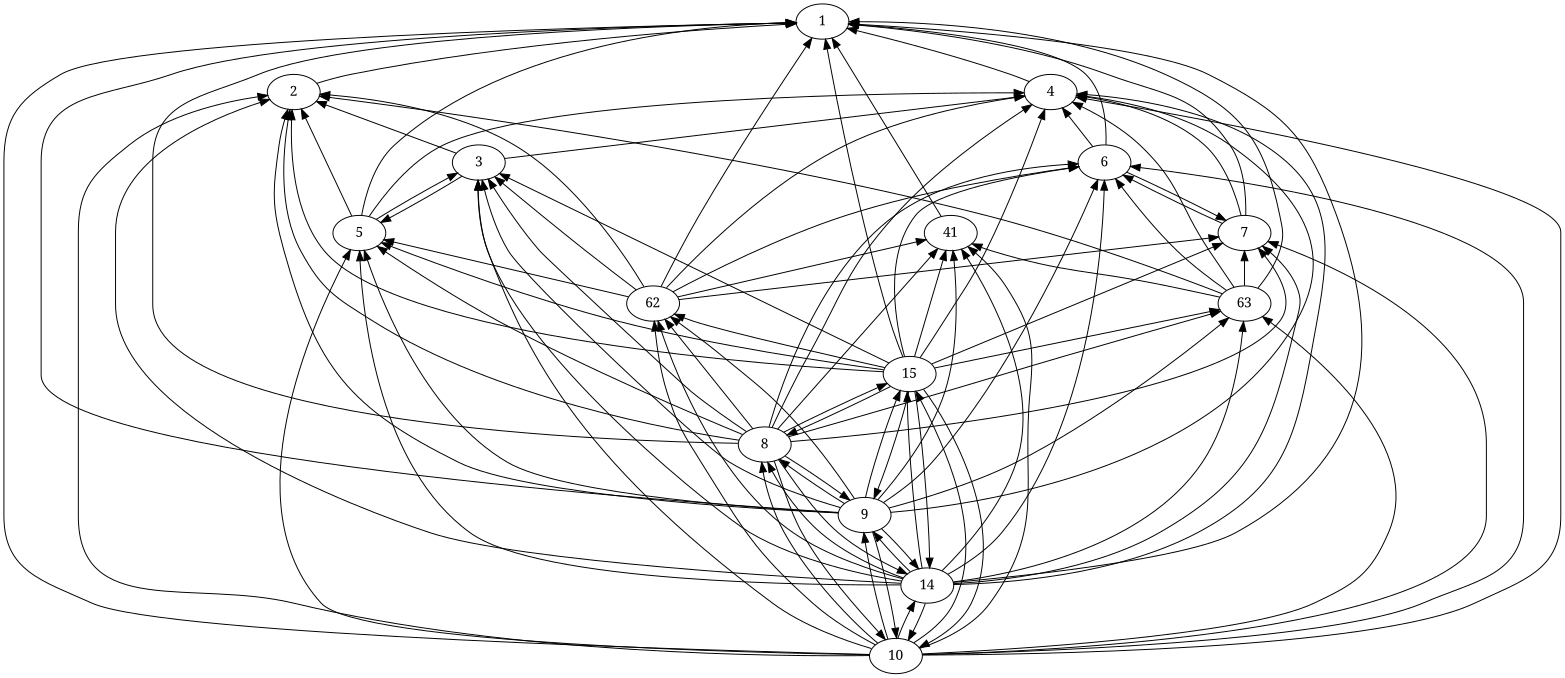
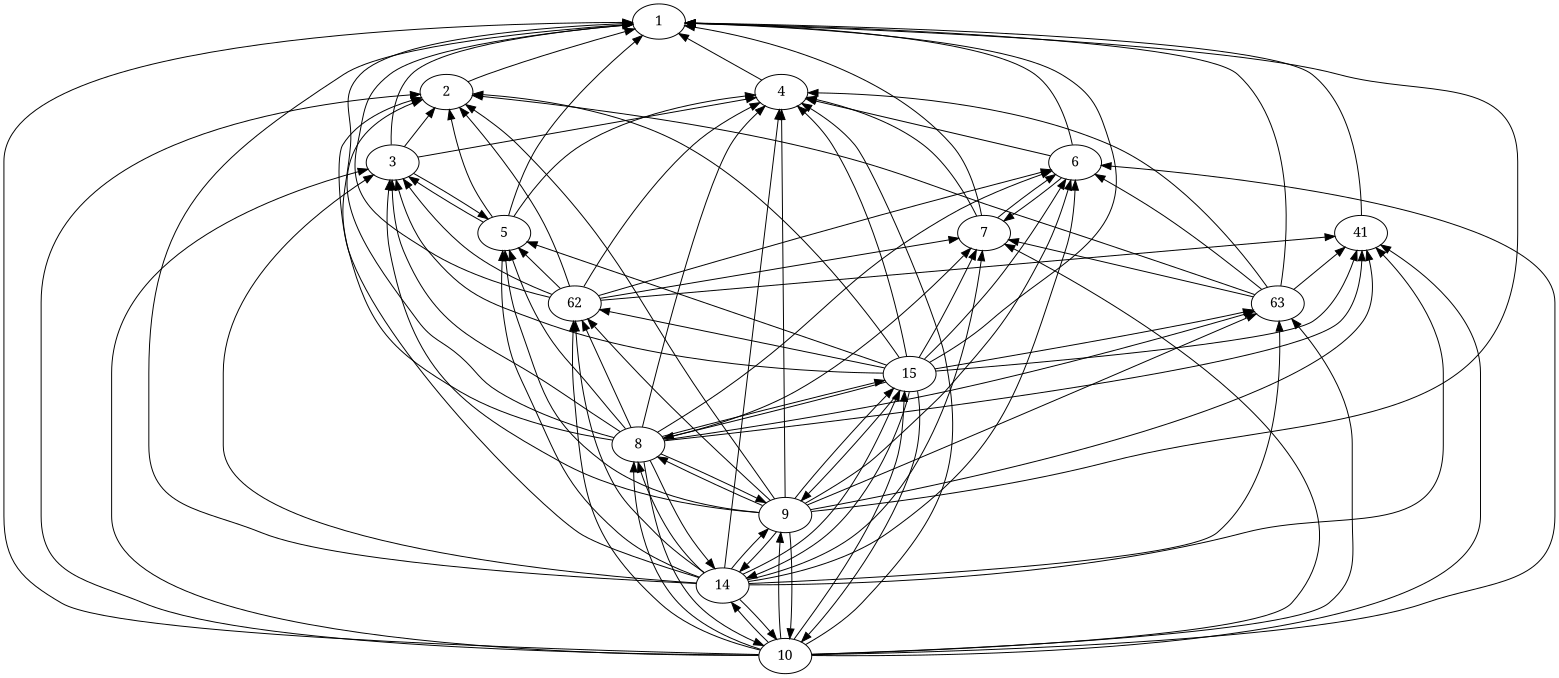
none -> (422, 67)
(310, 586) -> none
